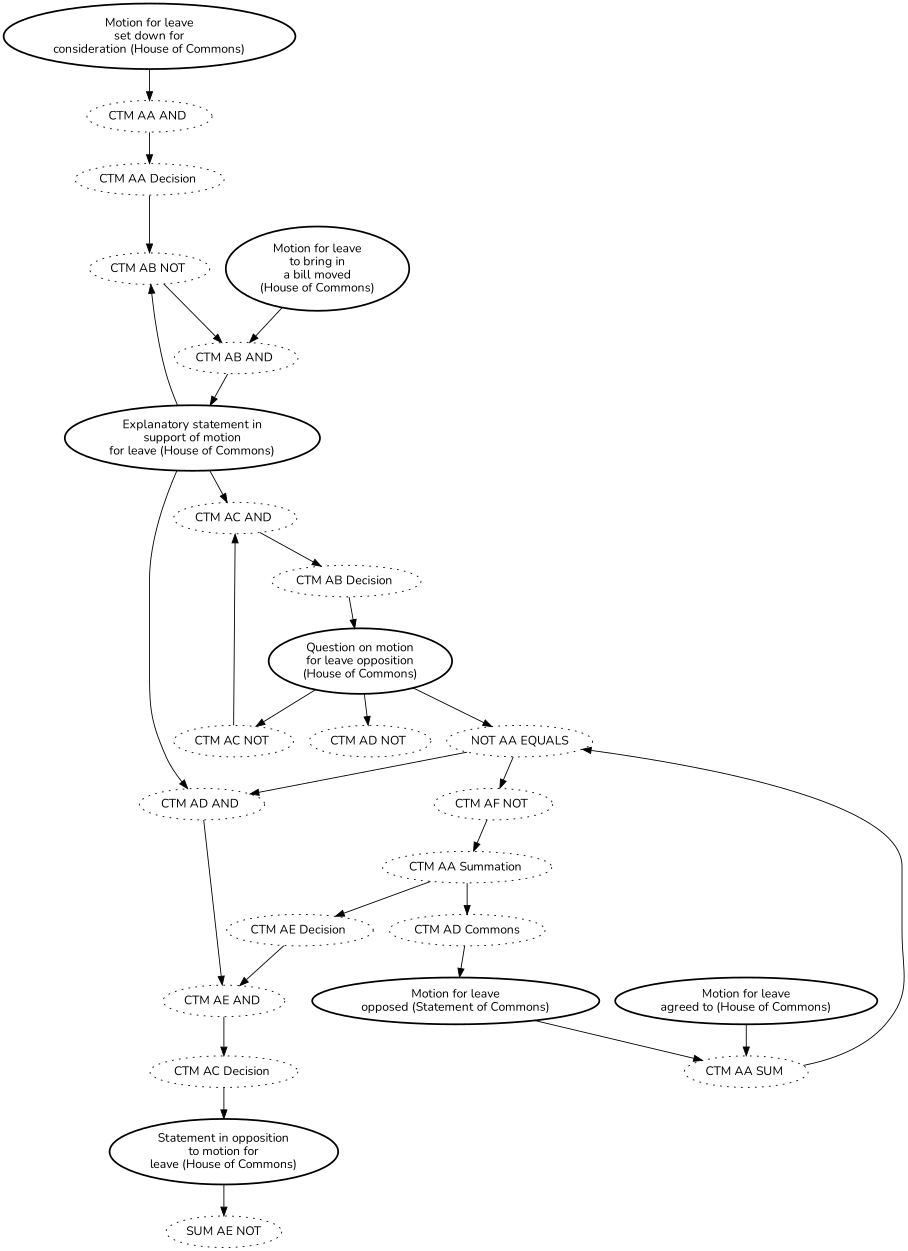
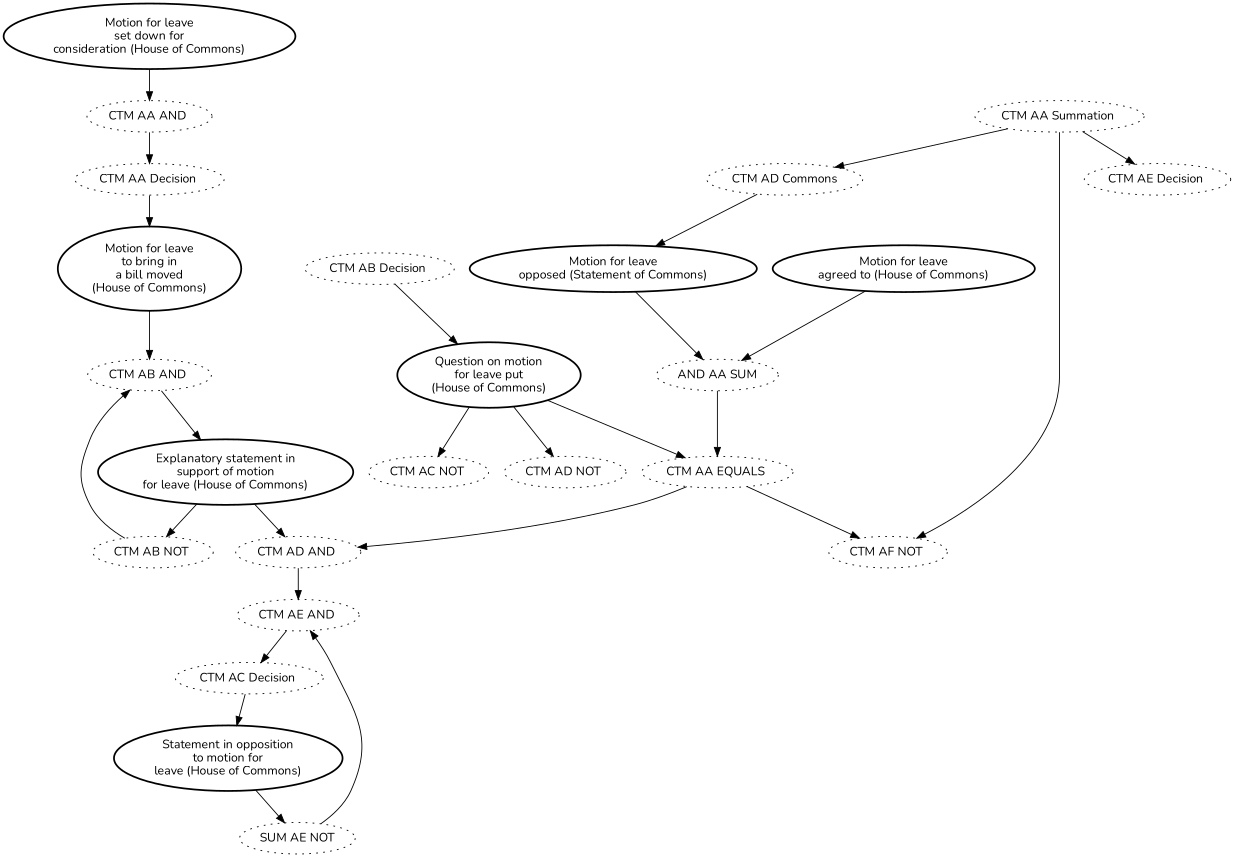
(150, 220) -> (150, 207)
(235, 518) -> none
(360, 661) -> (489, 375)
(520, 741) -> (717, 472)
(482, 831) -> (1060, 363)
(265, 963) -> (360, 732)
(746, 1072) -> (717, 375)
